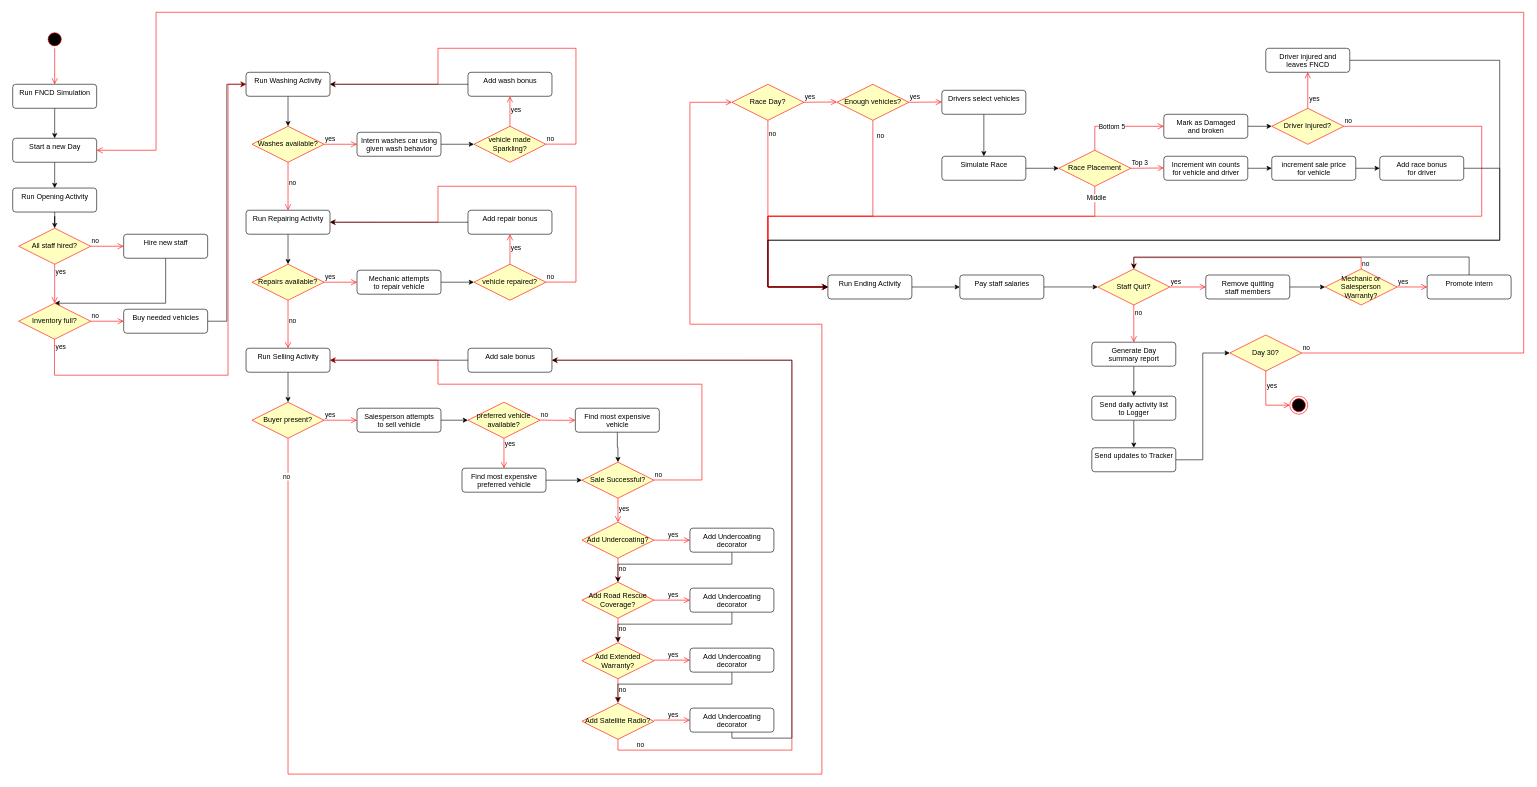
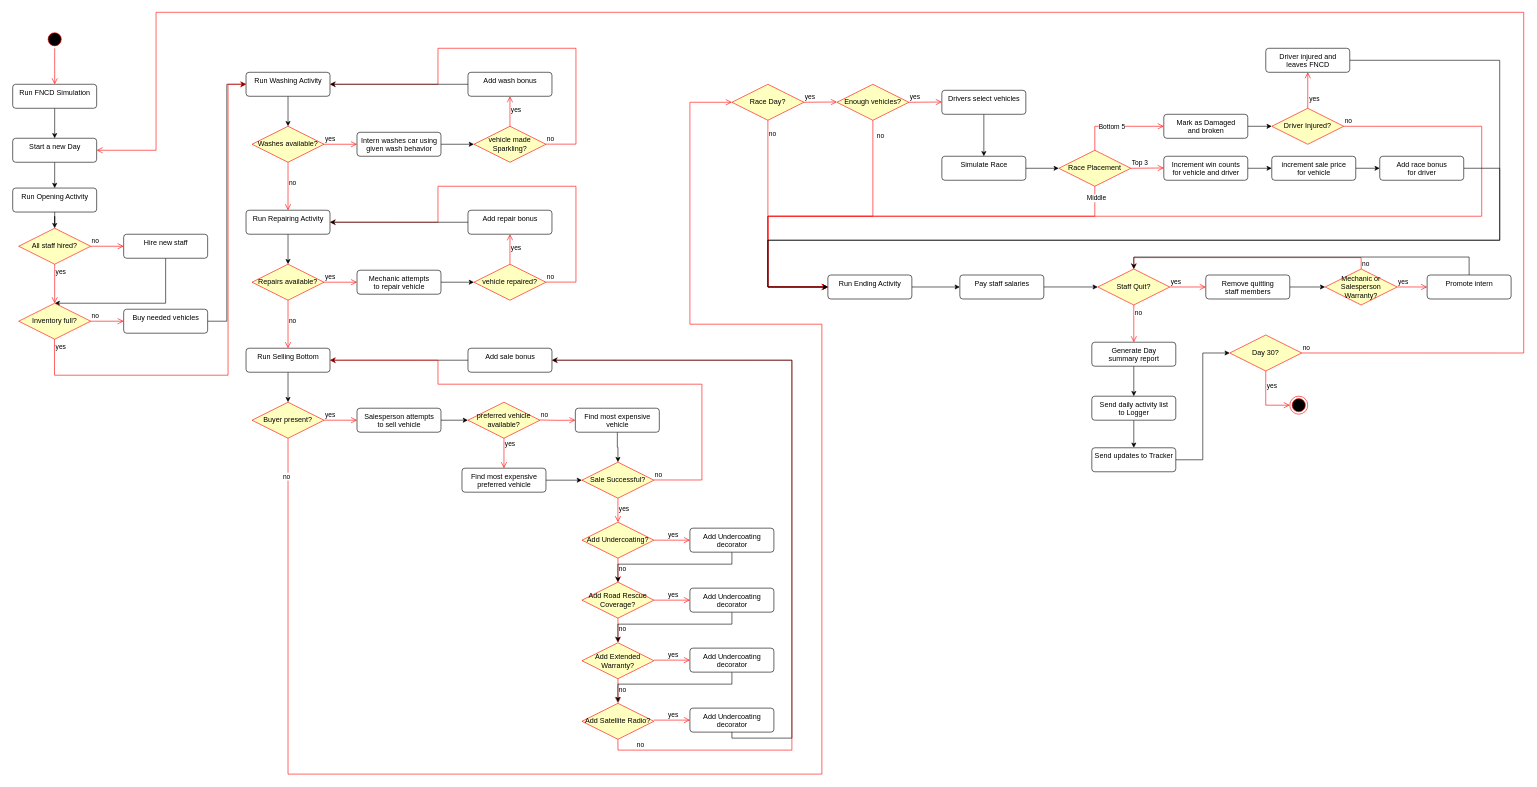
(288, 357) -> (288, 357)
